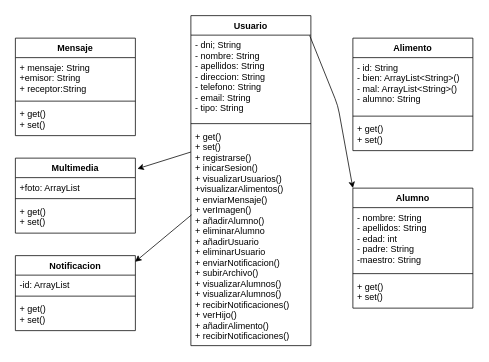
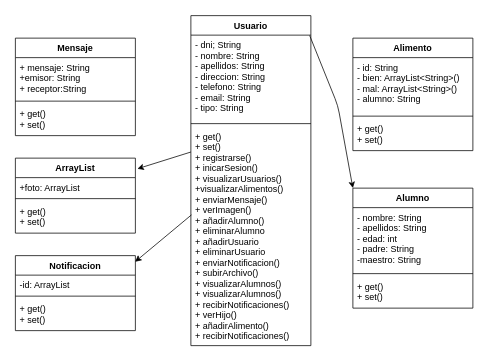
(75, 168) -> (75, 168)
